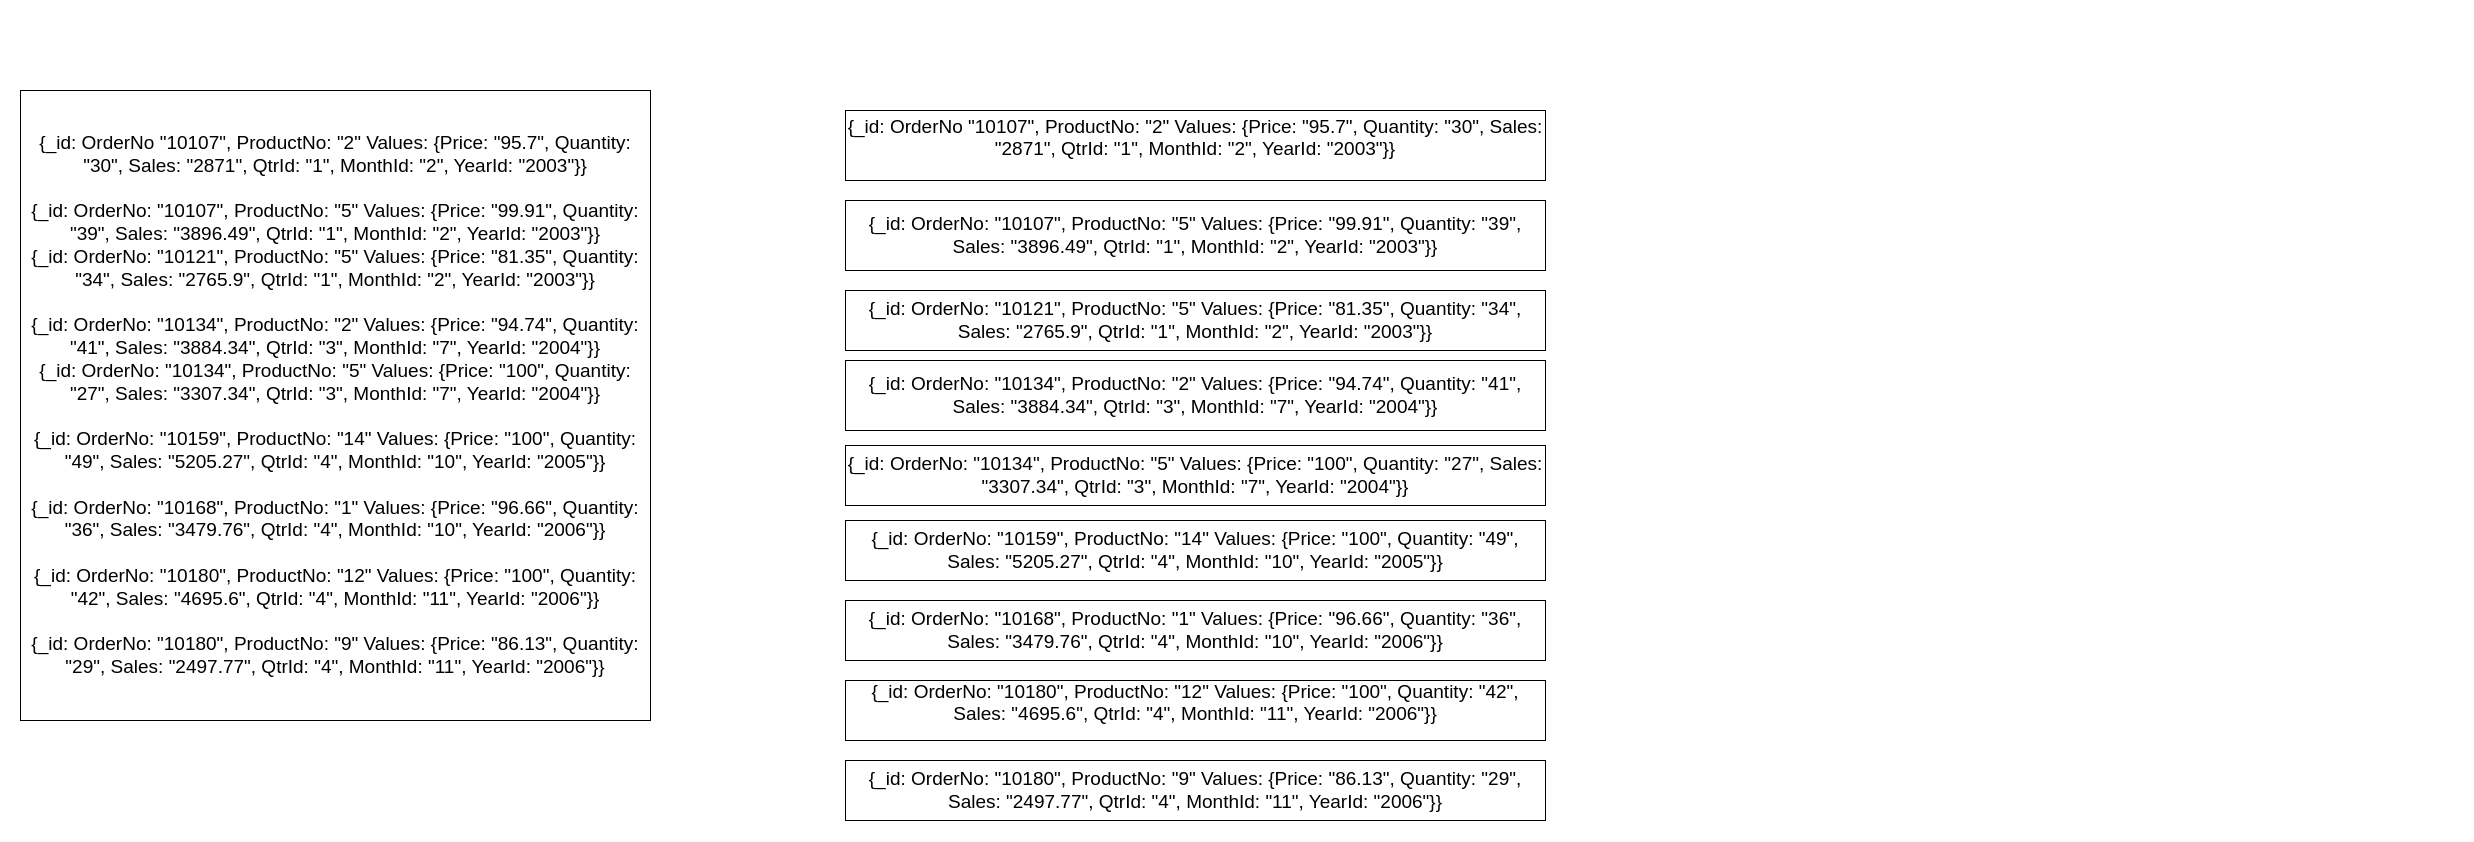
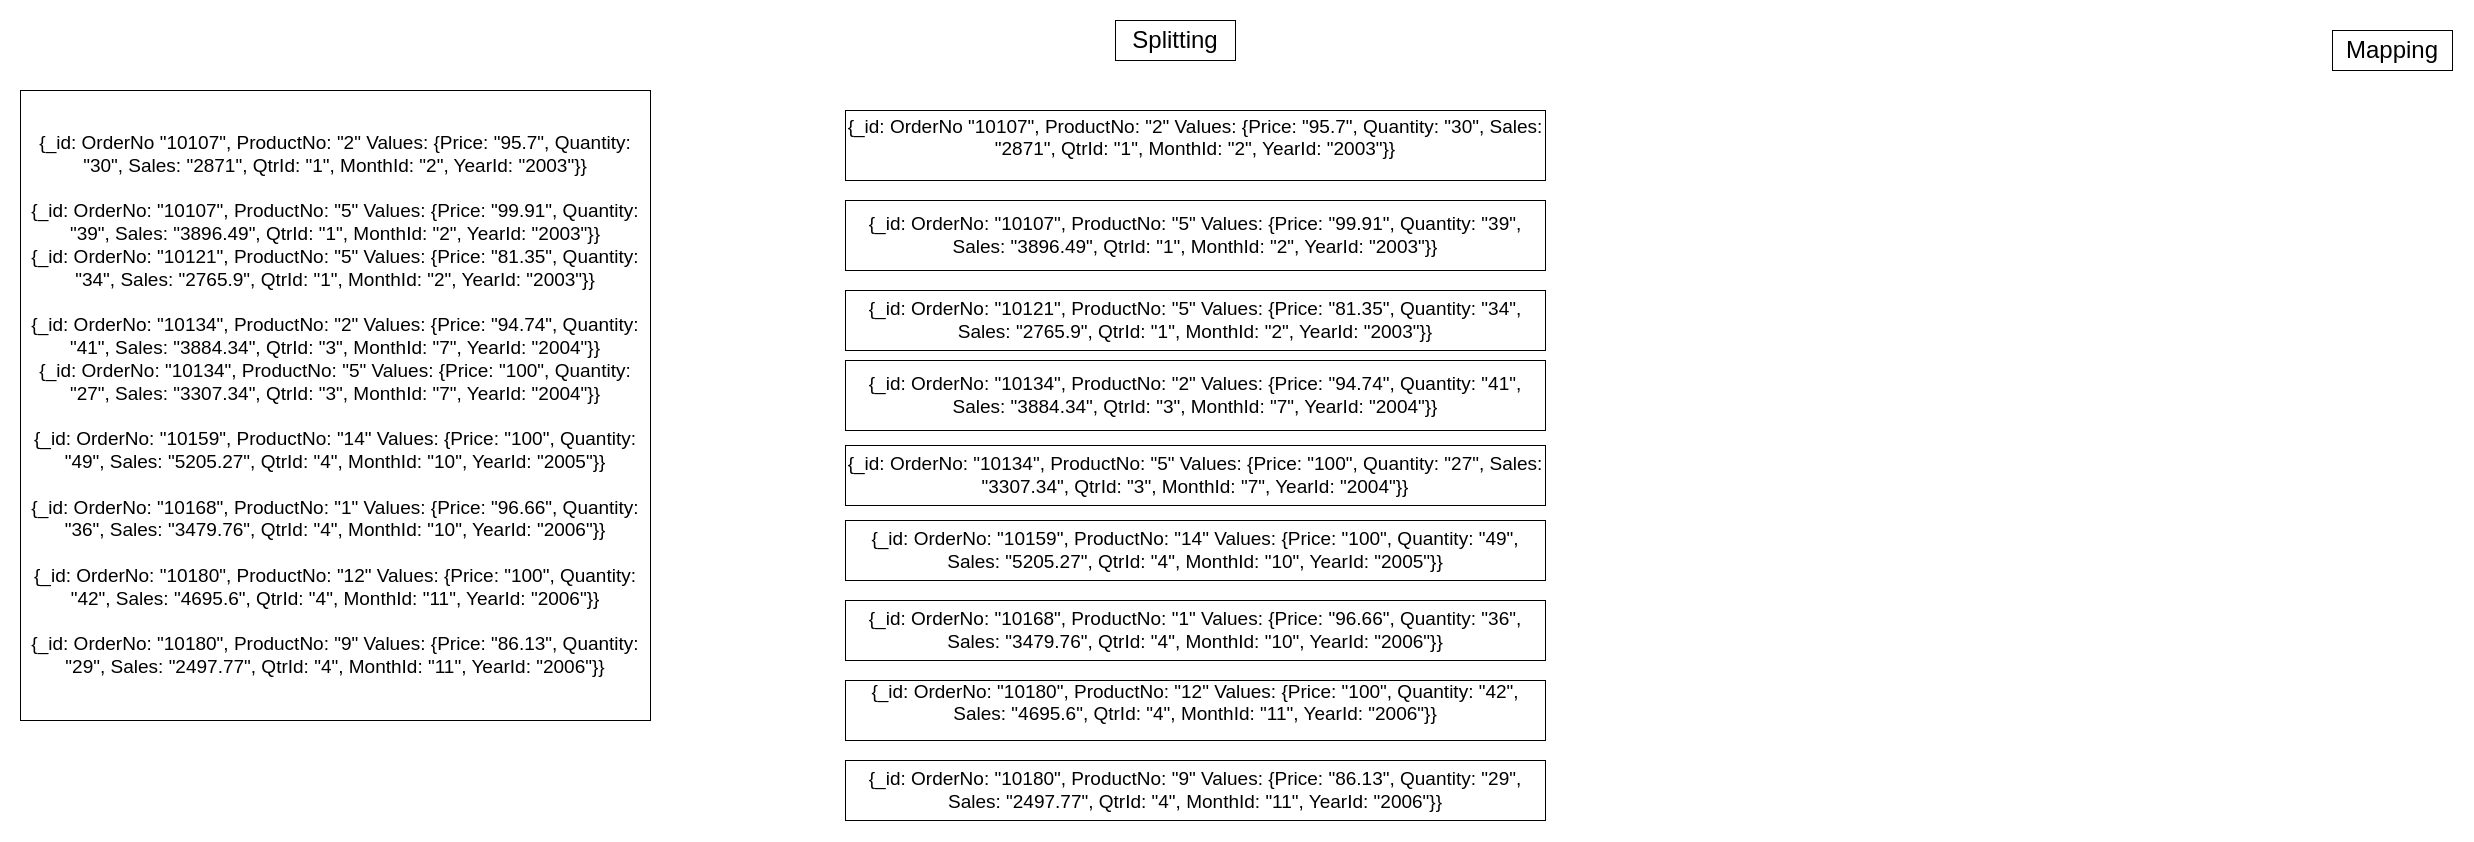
none -> (1176, 41)
none -> (2393, 51)
